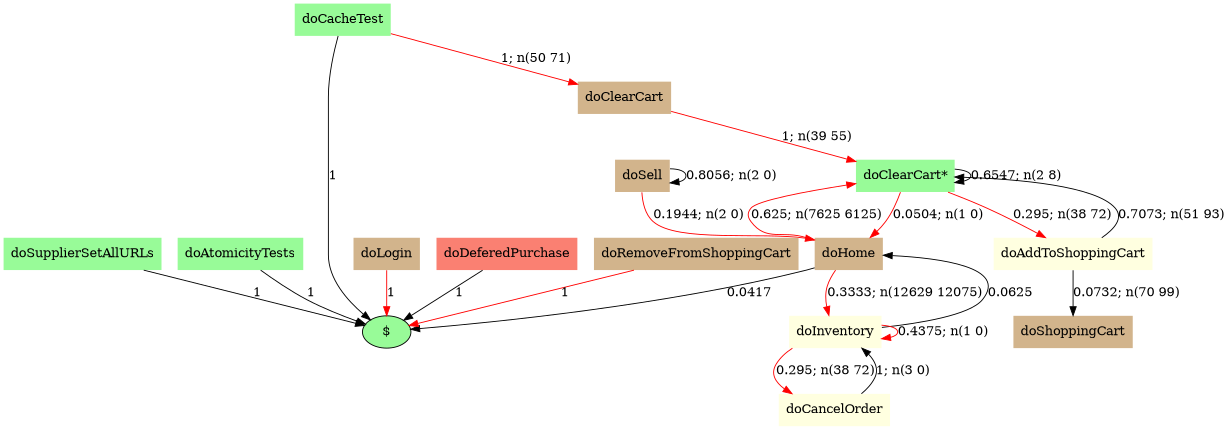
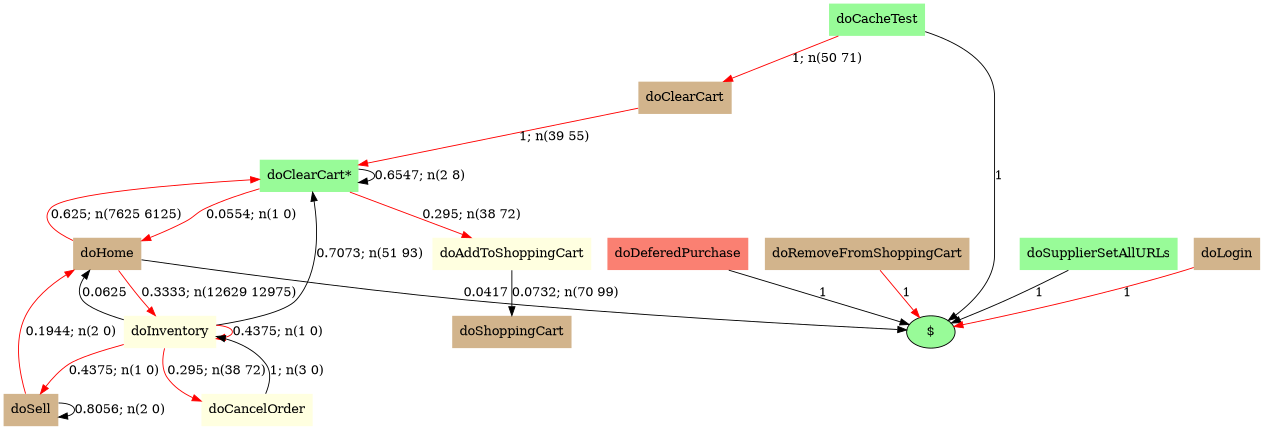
(1060, 186) -> (302, 292)
(938, 215) -> (251, 215)
(240, 254) -> none
(905, 293) -> (219, 293)
none -> (81, 358)
